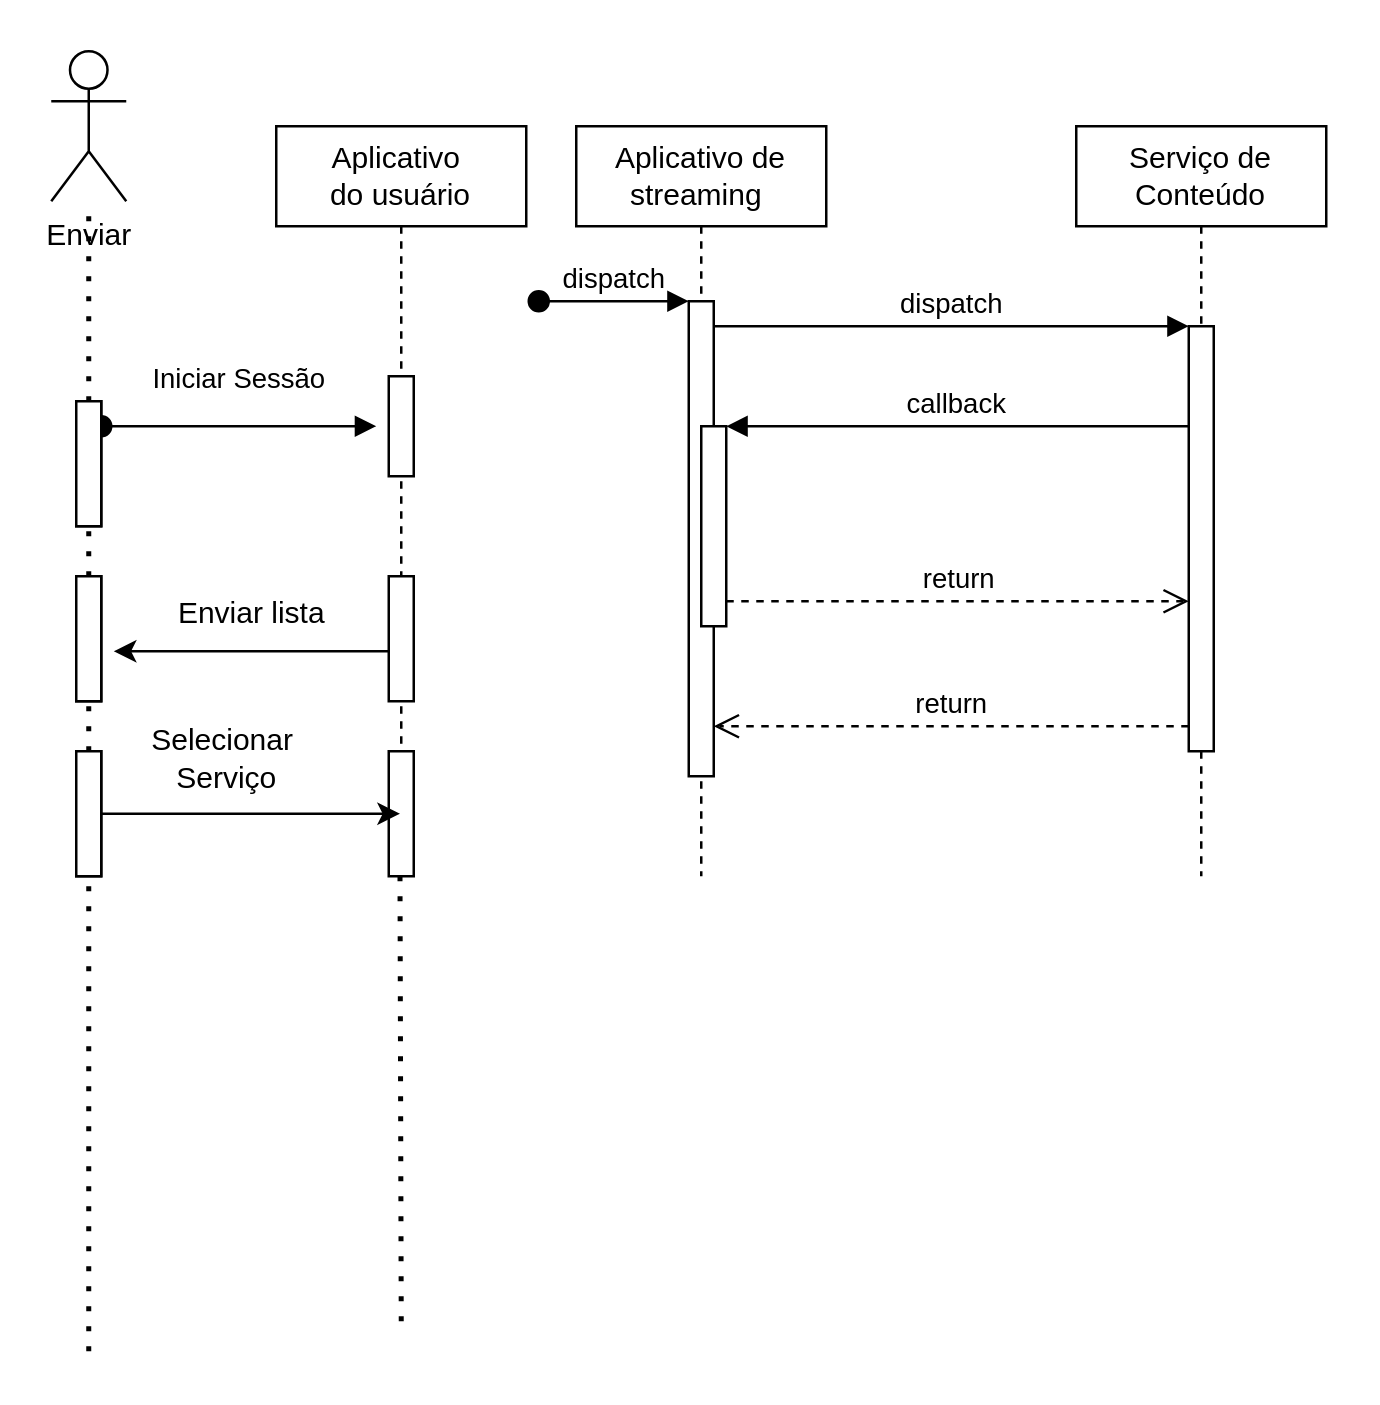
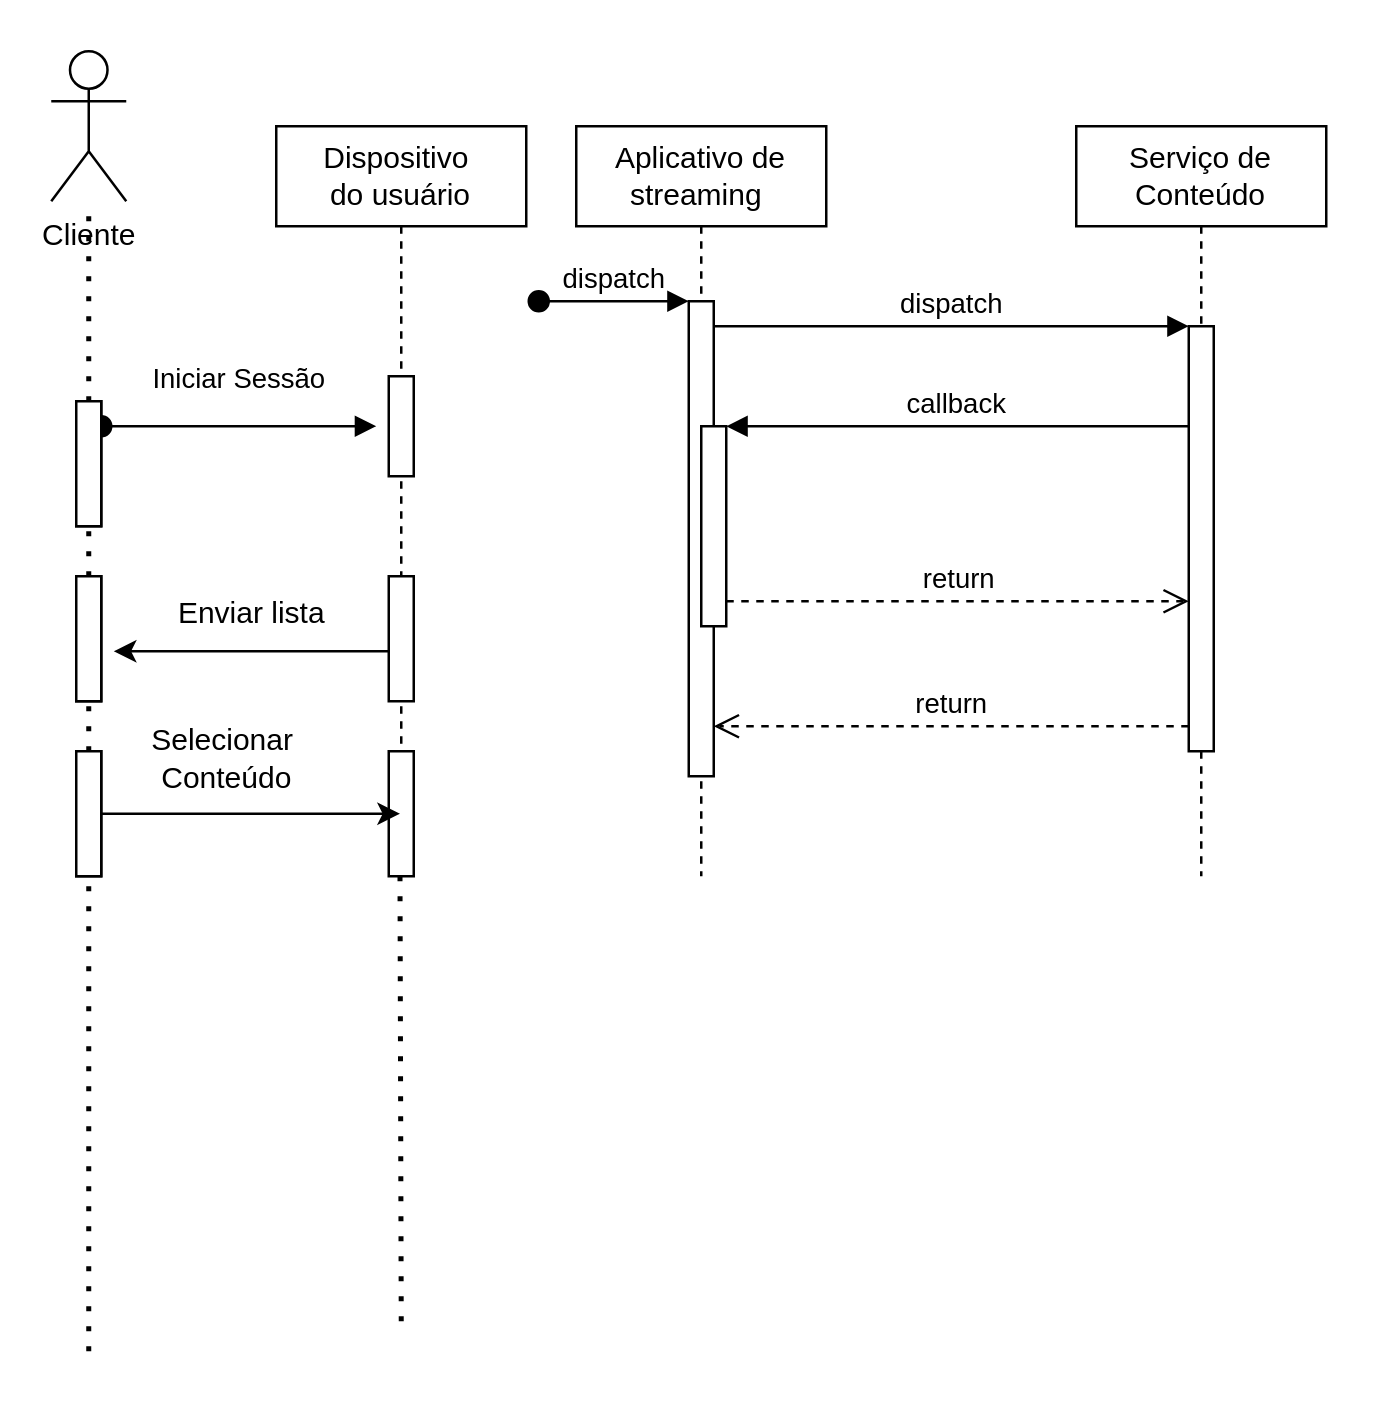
(401, 176) -> (401, 176)
(90, 237) -> (90, 237)
(228, 759) -> (228, 759)
